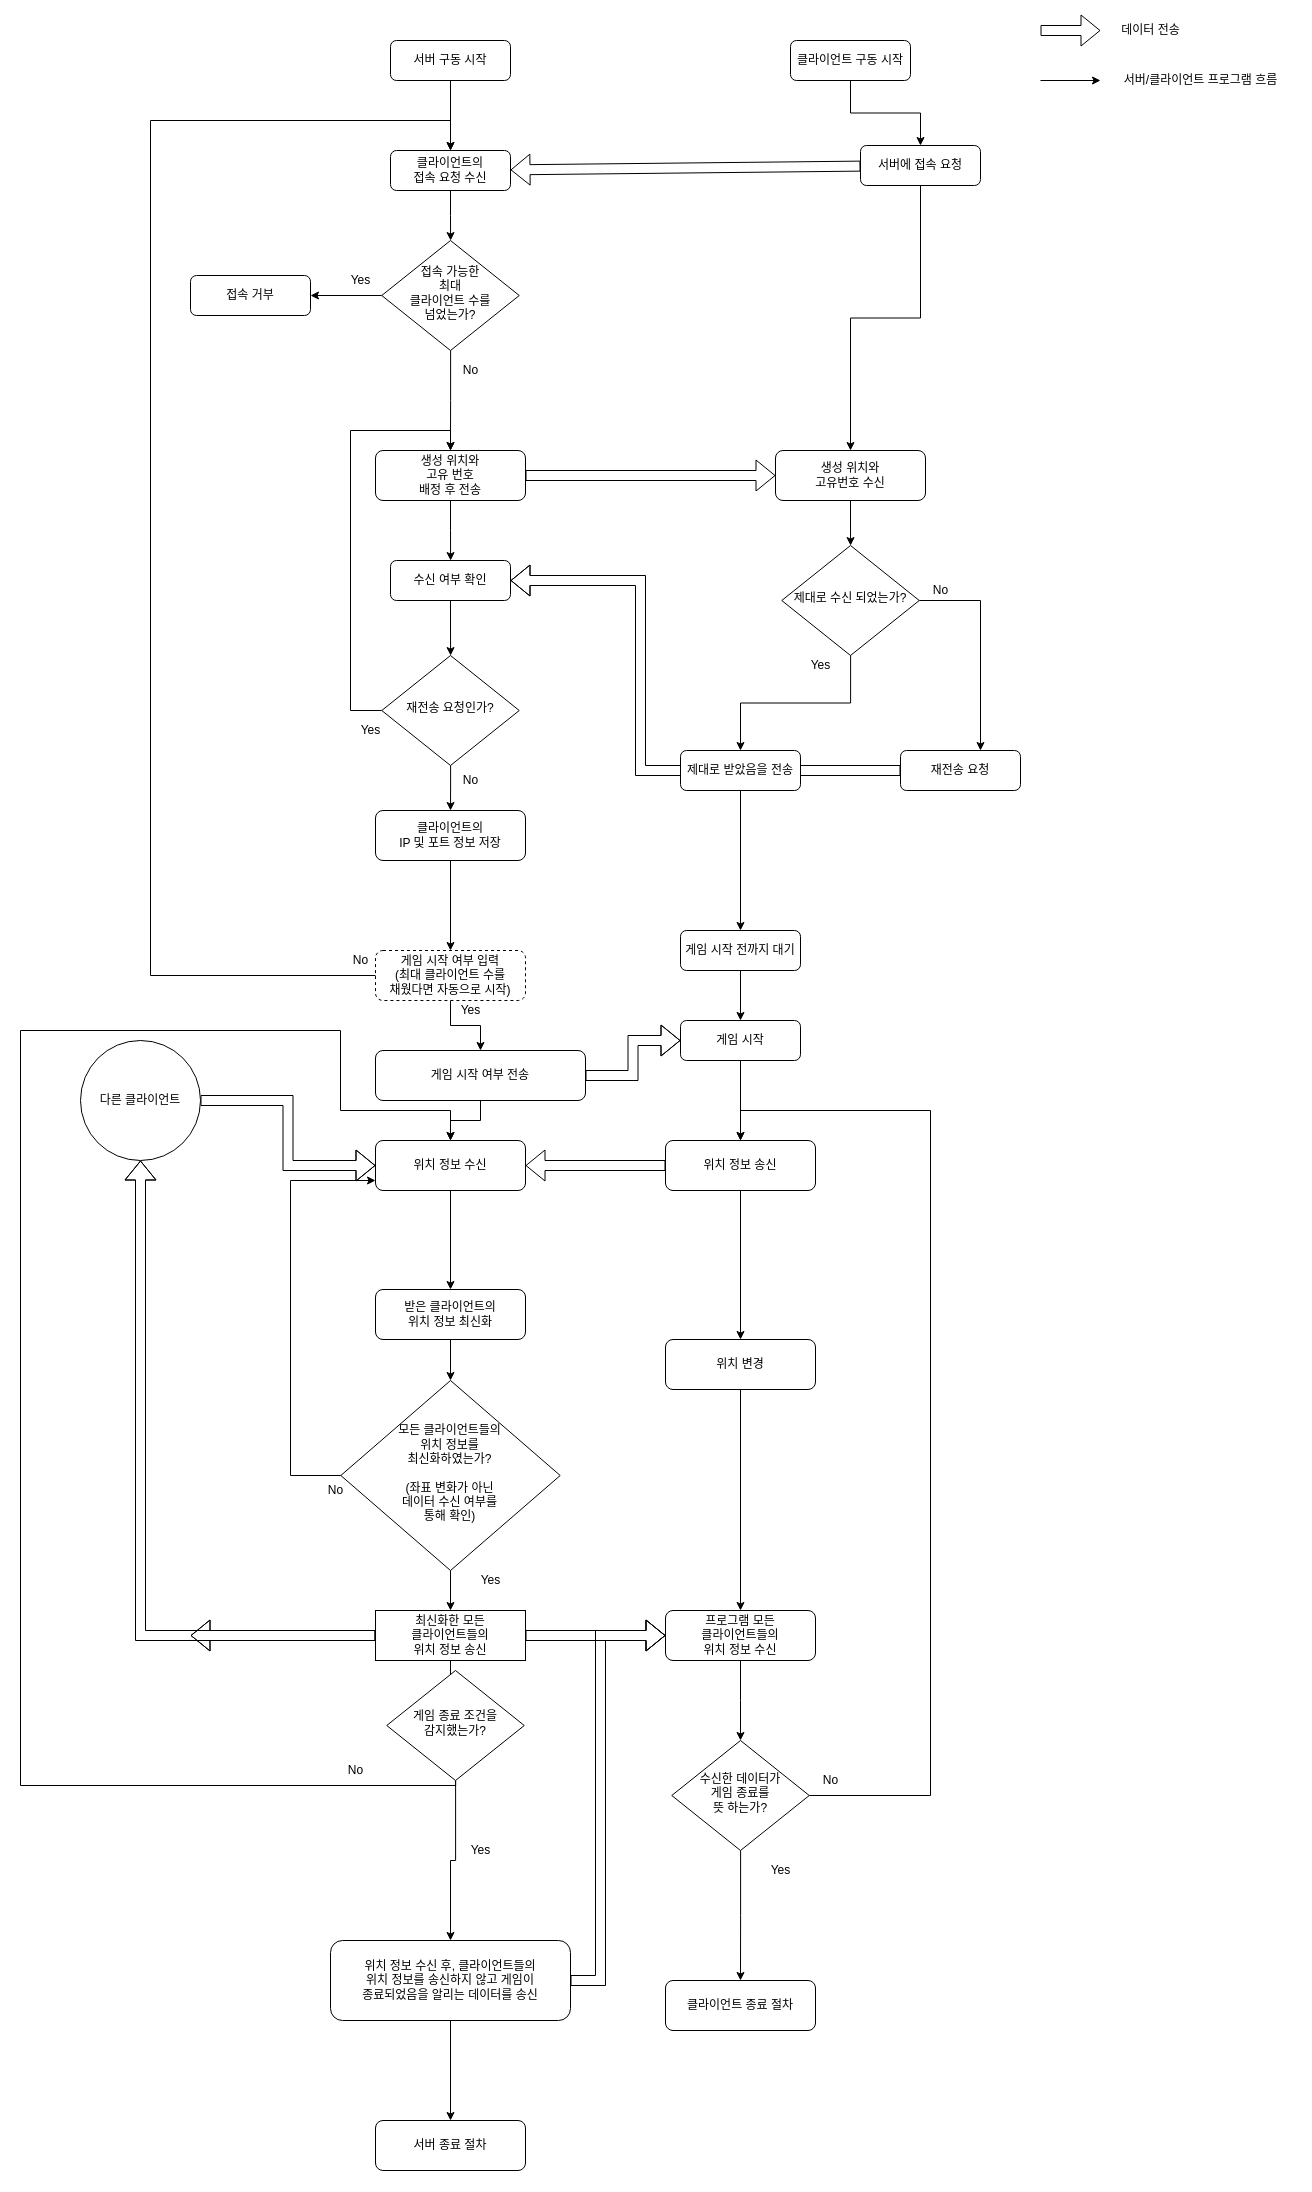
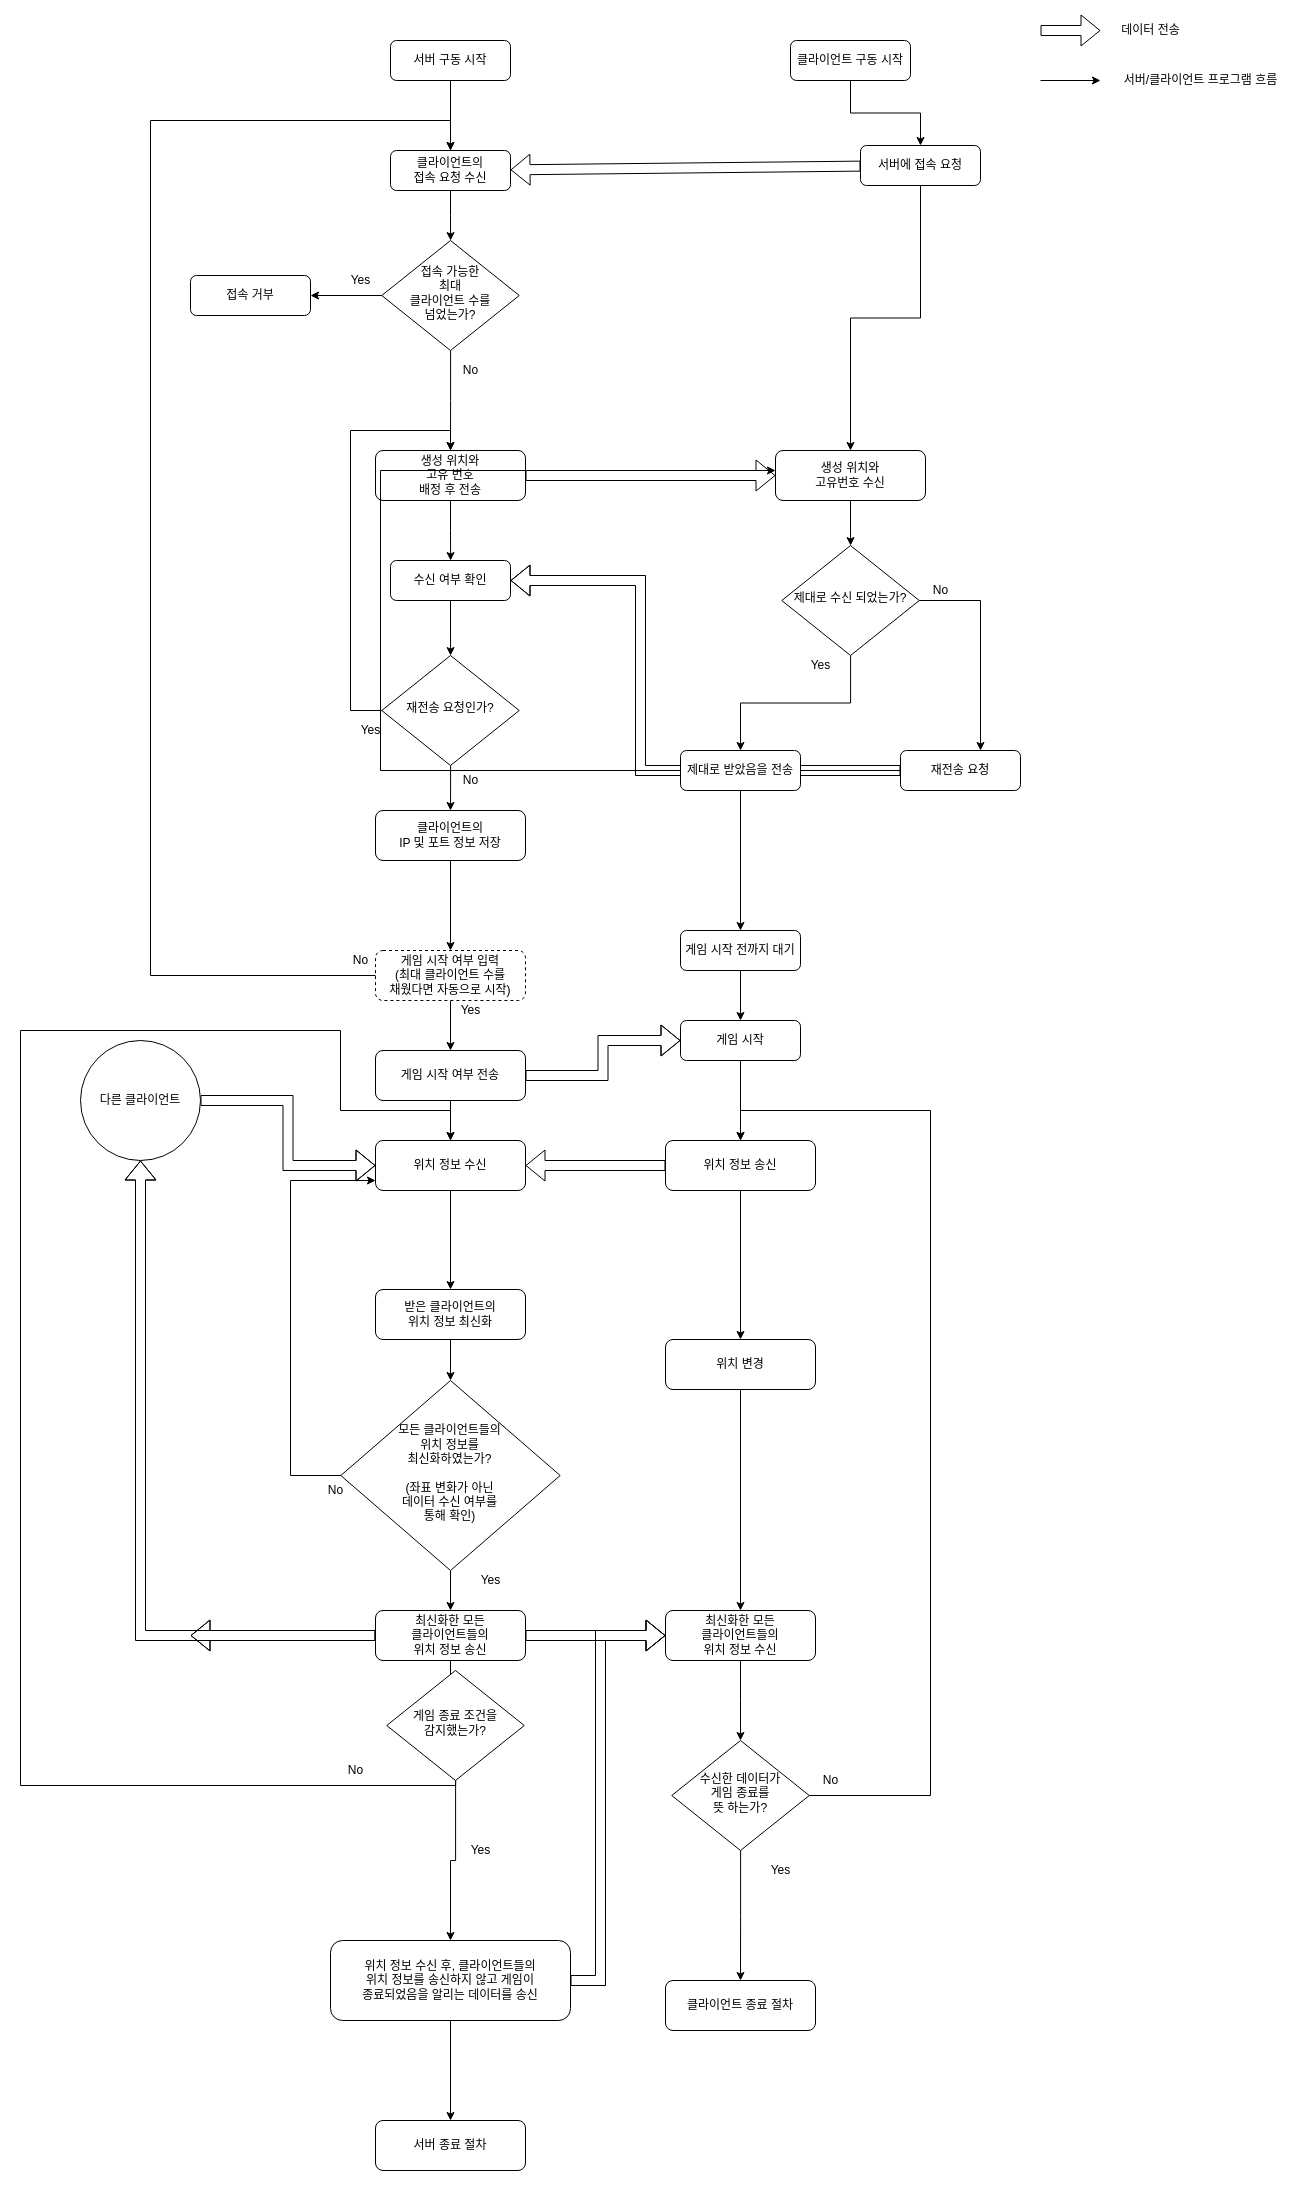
none -> (381, 700)
(481, 1076) -> (451, 1076)
(451, 1636) -> (451, 1636)
(741, 1636) -> (741, 1636)
